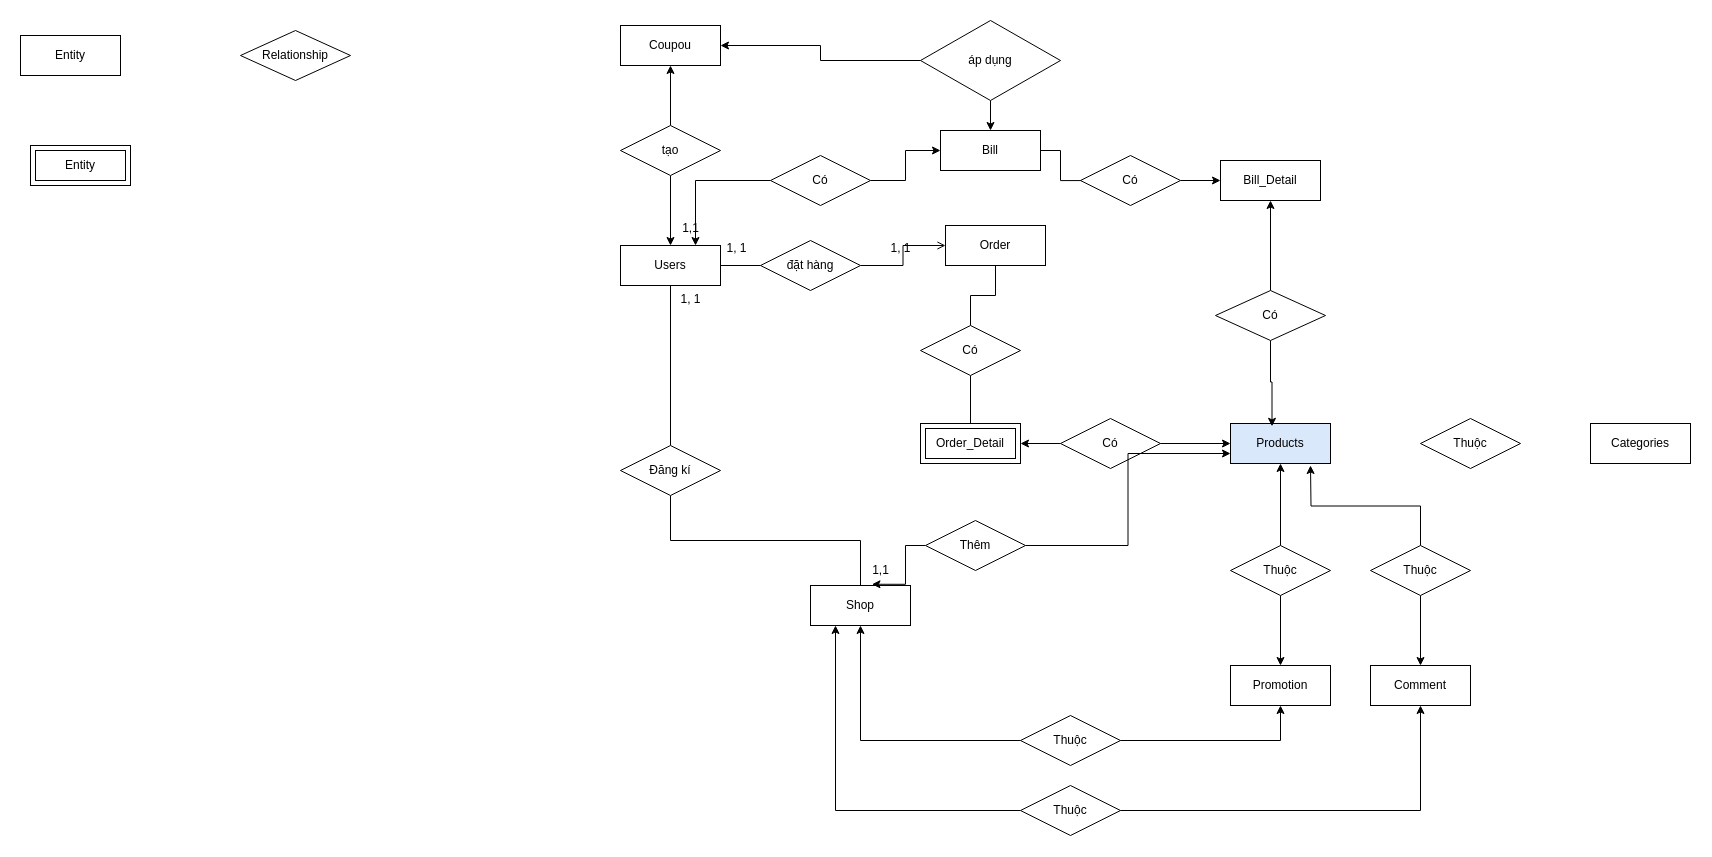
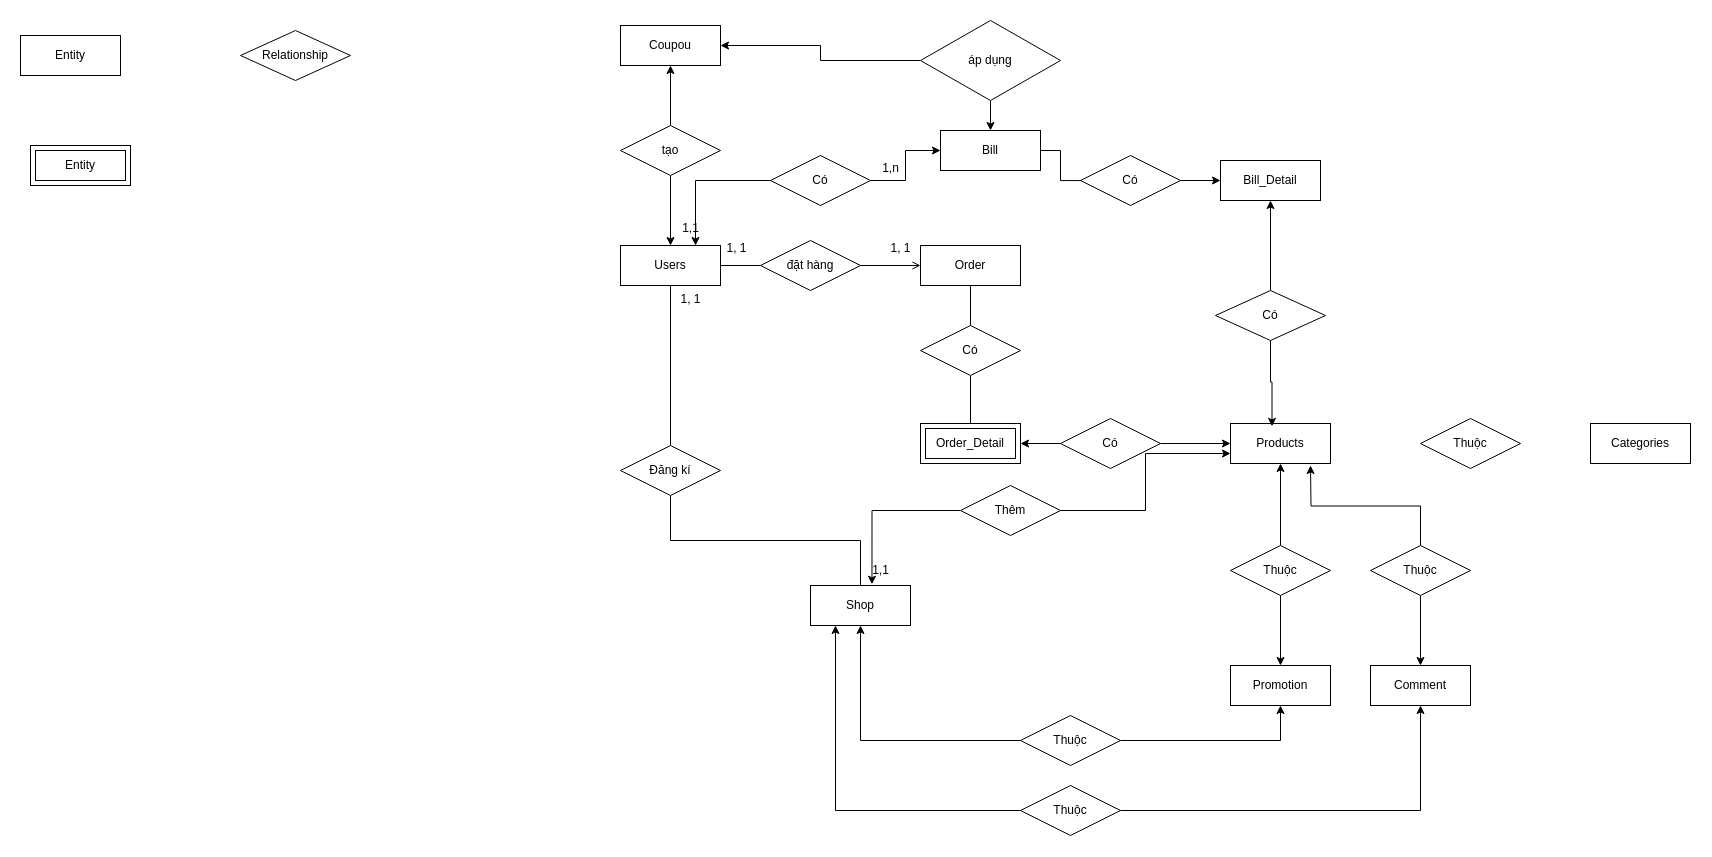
none -> (891, 169)
(996, 246) -> (971, 266)
(1281, 444) -> (1281, 444)
(976, 546) -> (1011, 511)
